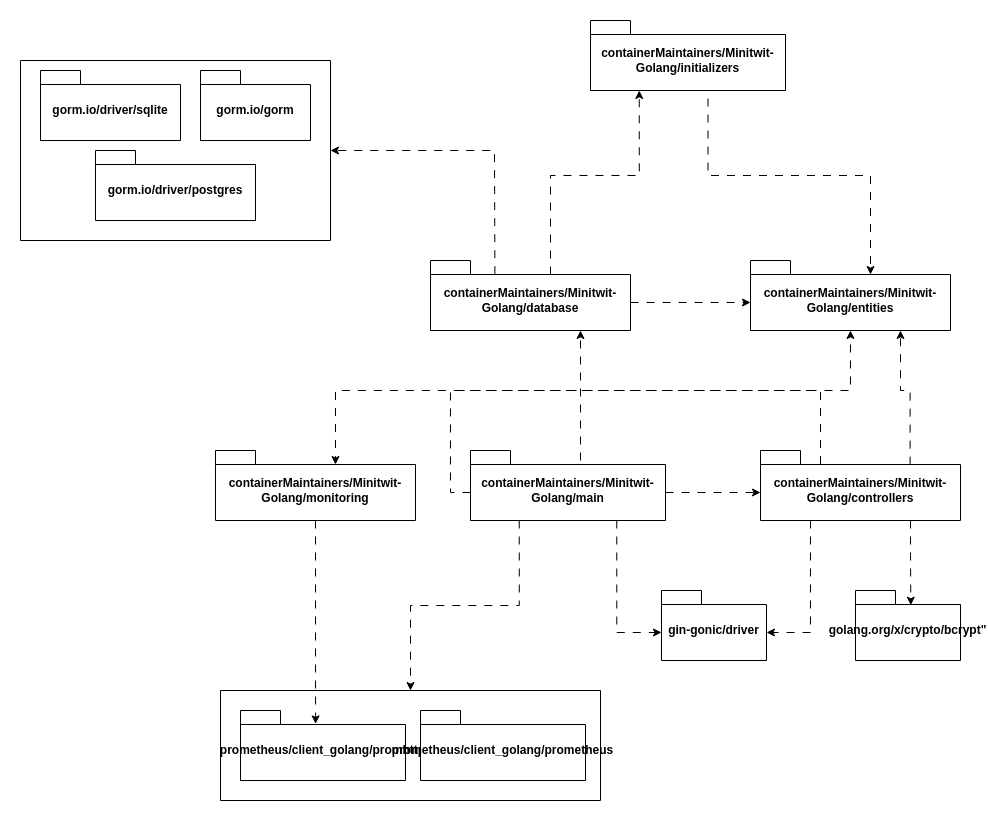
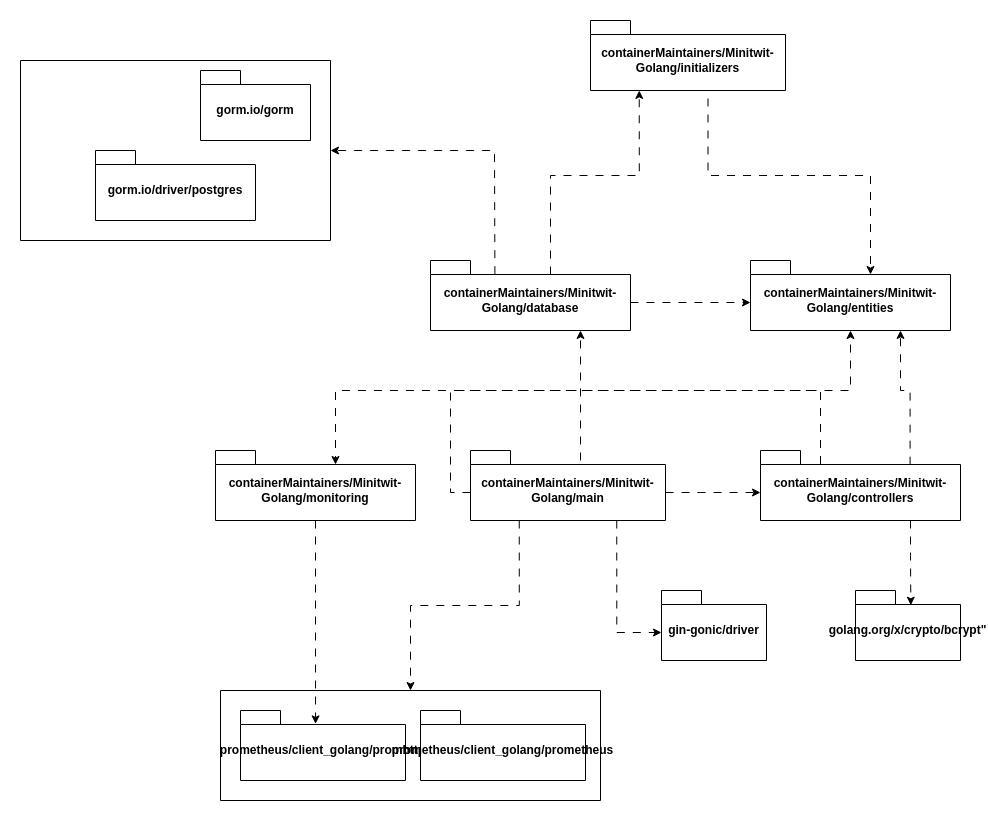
(111, 106) -> none
(811, 593) -> none
